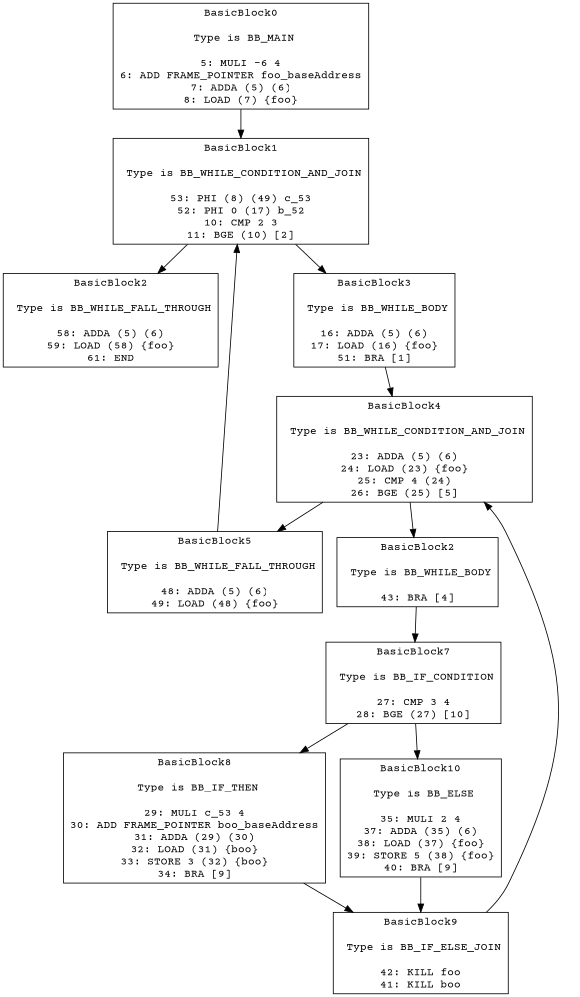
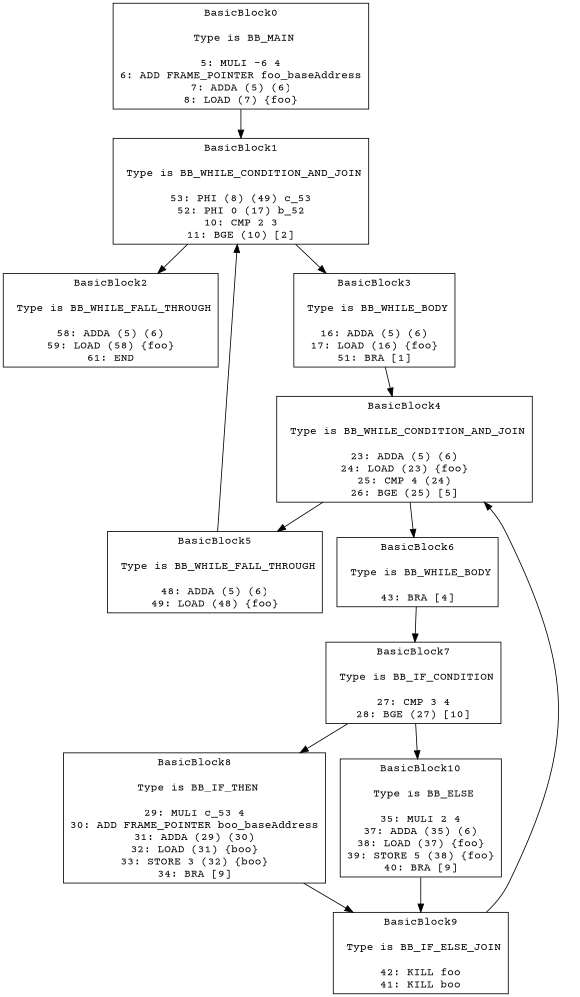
(418, 572) -> (418, 572)
